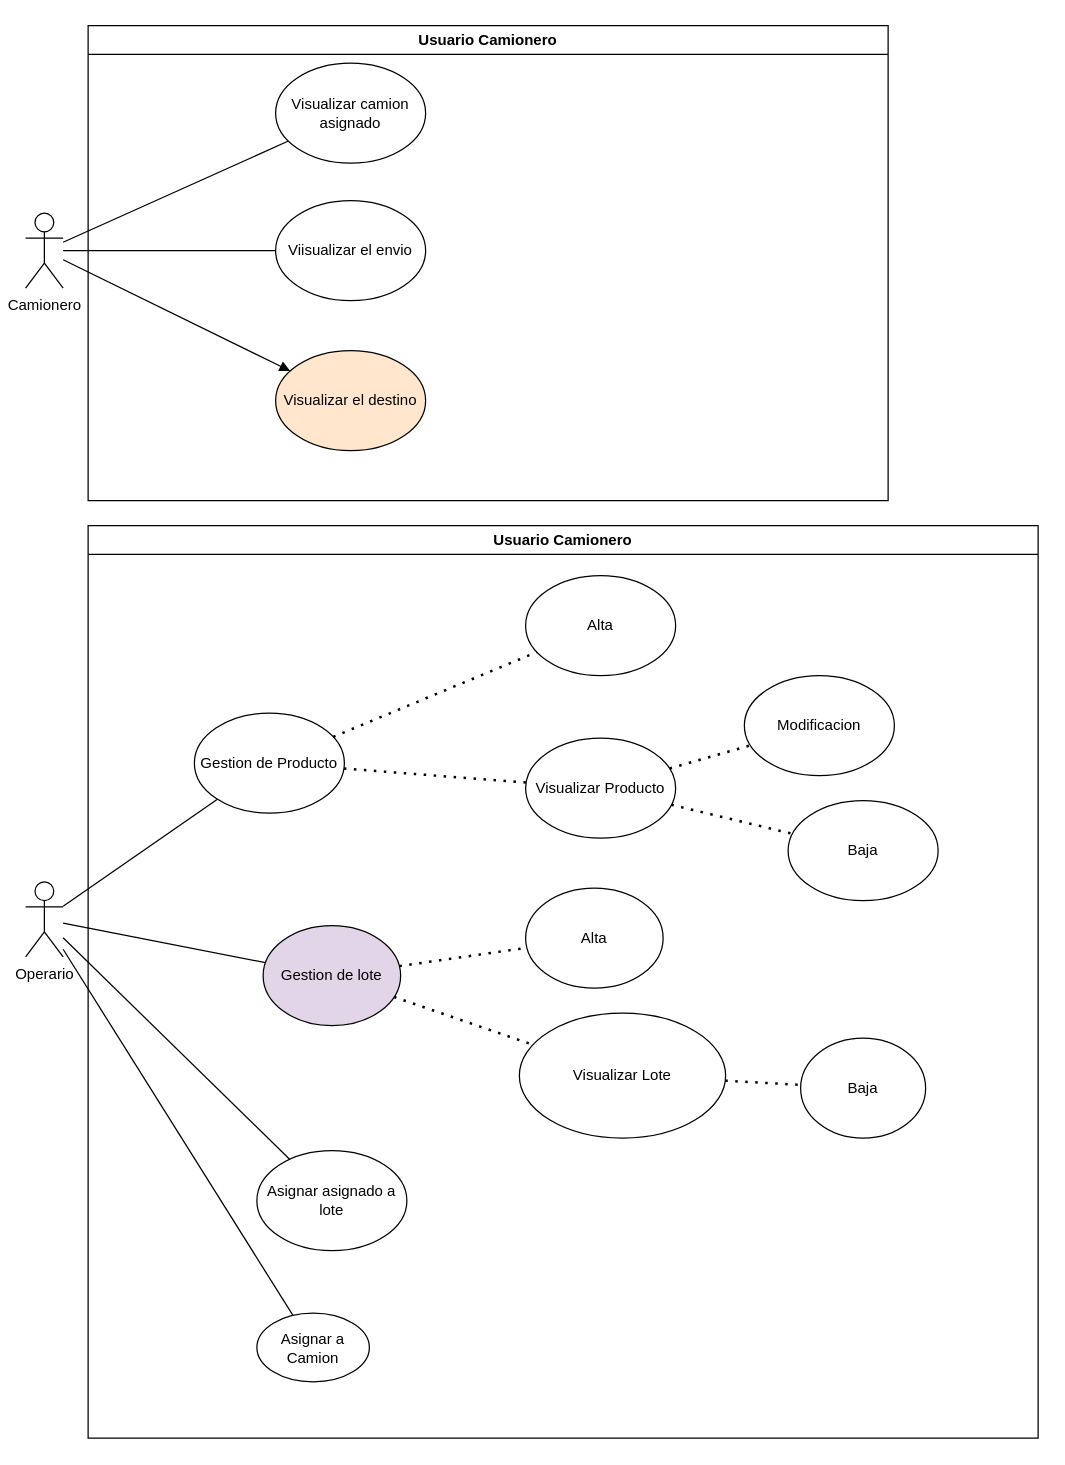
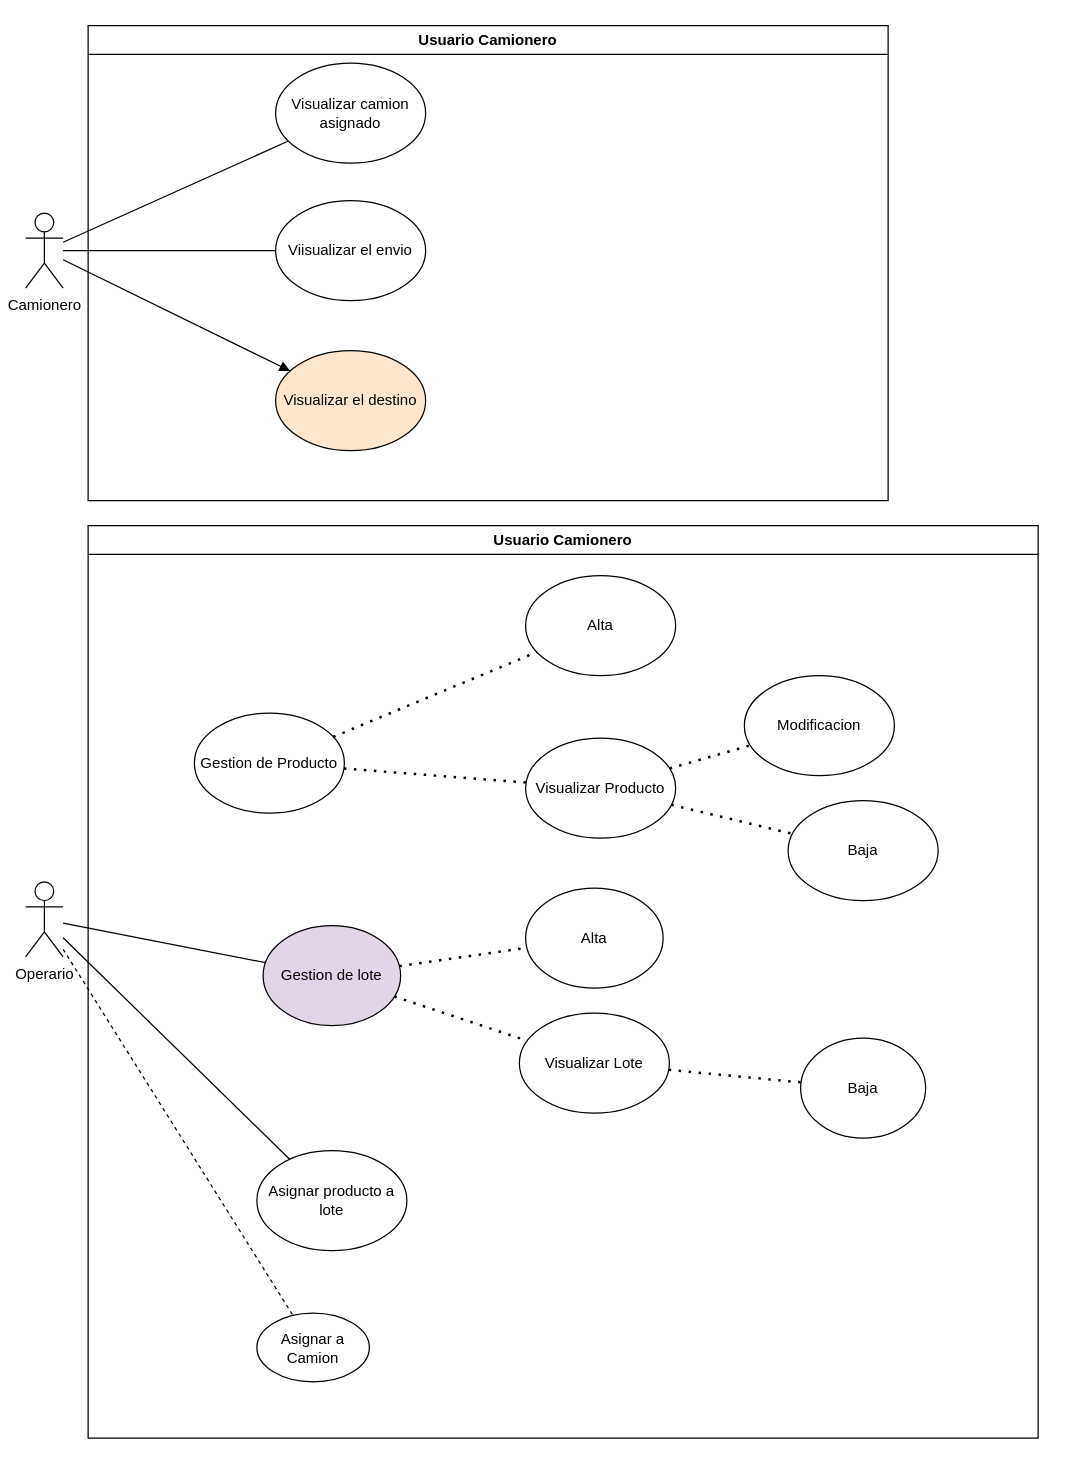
(141, 852) -> none
(623, 1076) -> (594, 1063)
(191, 1153) -> (191, 1153)
(332, 1201) -> (332, 1201)
